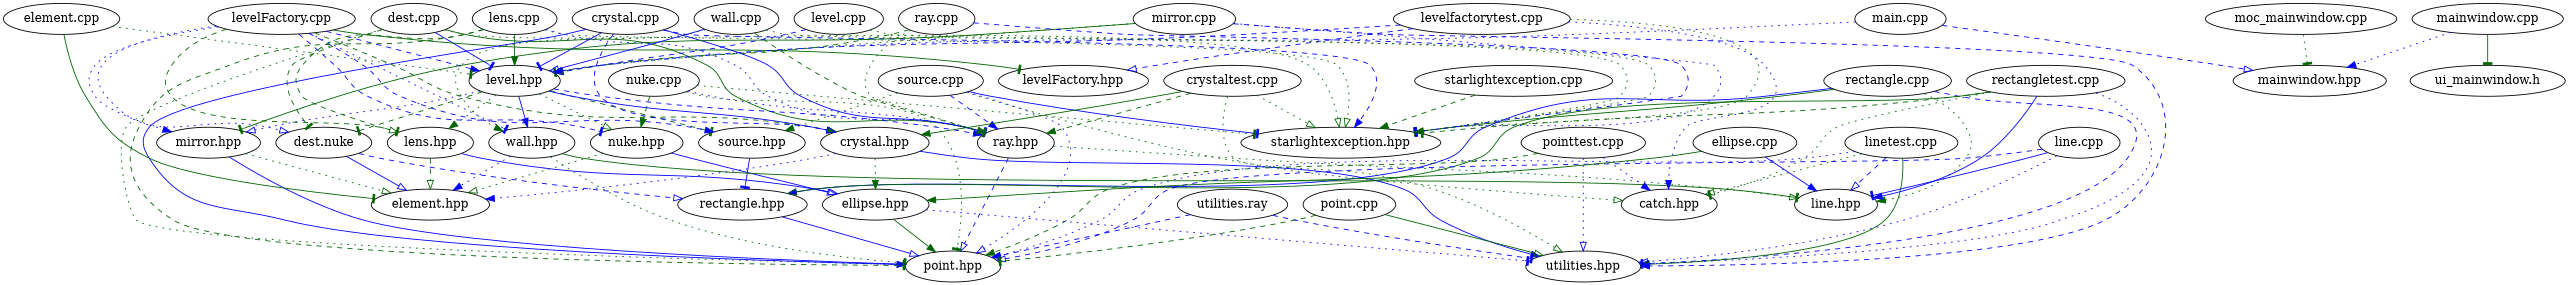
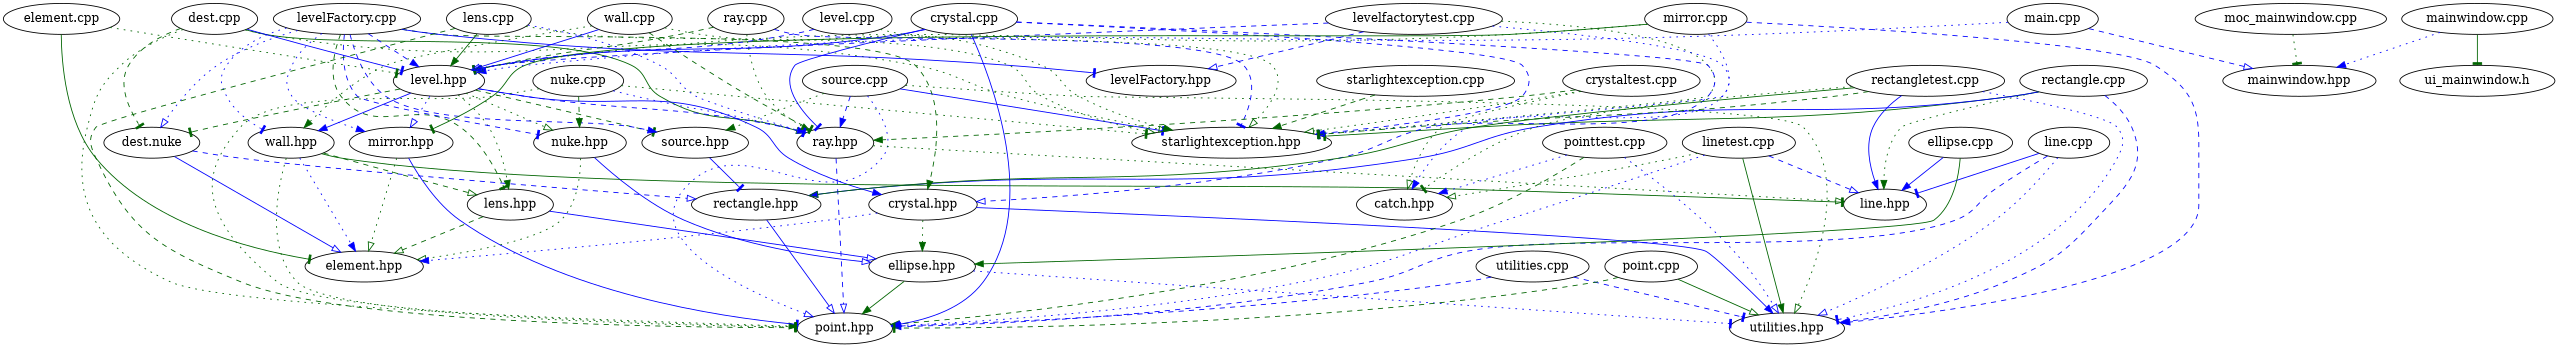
(829, 53) -> (764, 54)
(302, 65) -> (432, 183)
(1094, 107) -> none
(1232, 205) -> (1533, 267)
